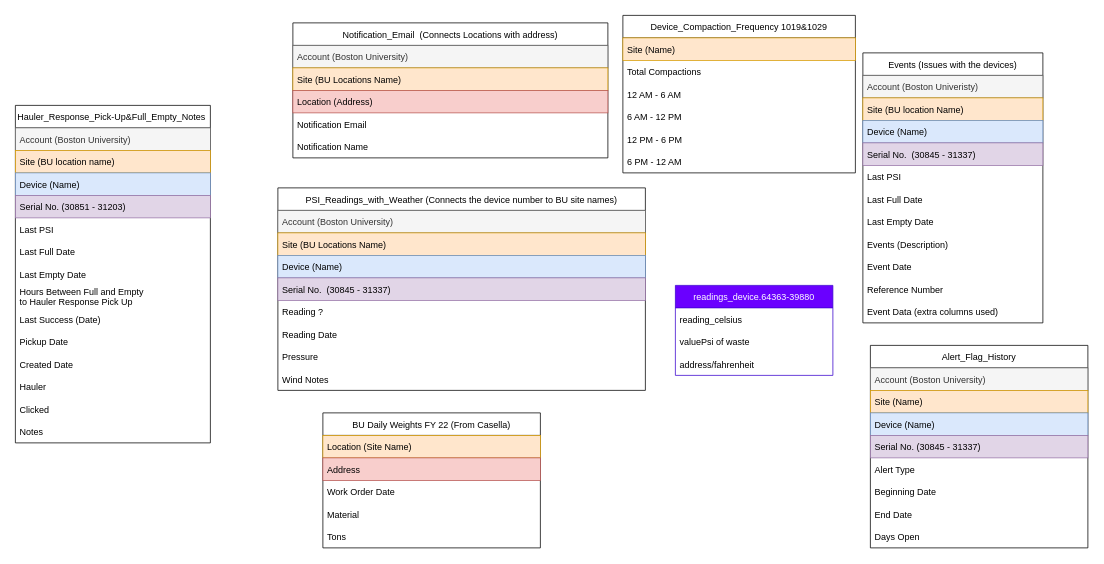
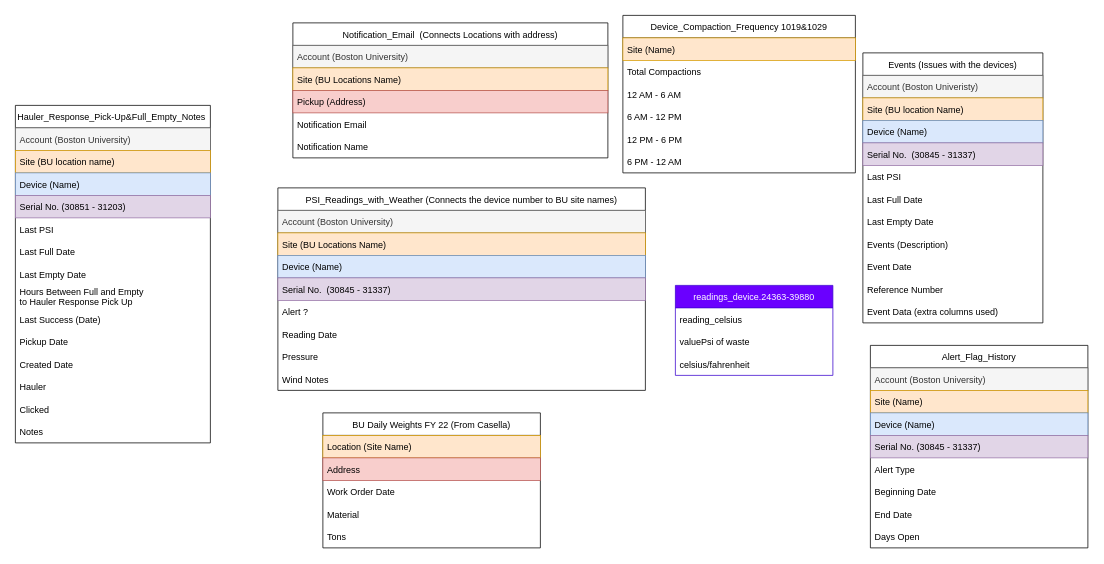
(340, 102) -> (335, 102)
(754, 297) -> (754, 297)
(302, 312) -> (297, 312)
(724, 365) -> (721, 365)
